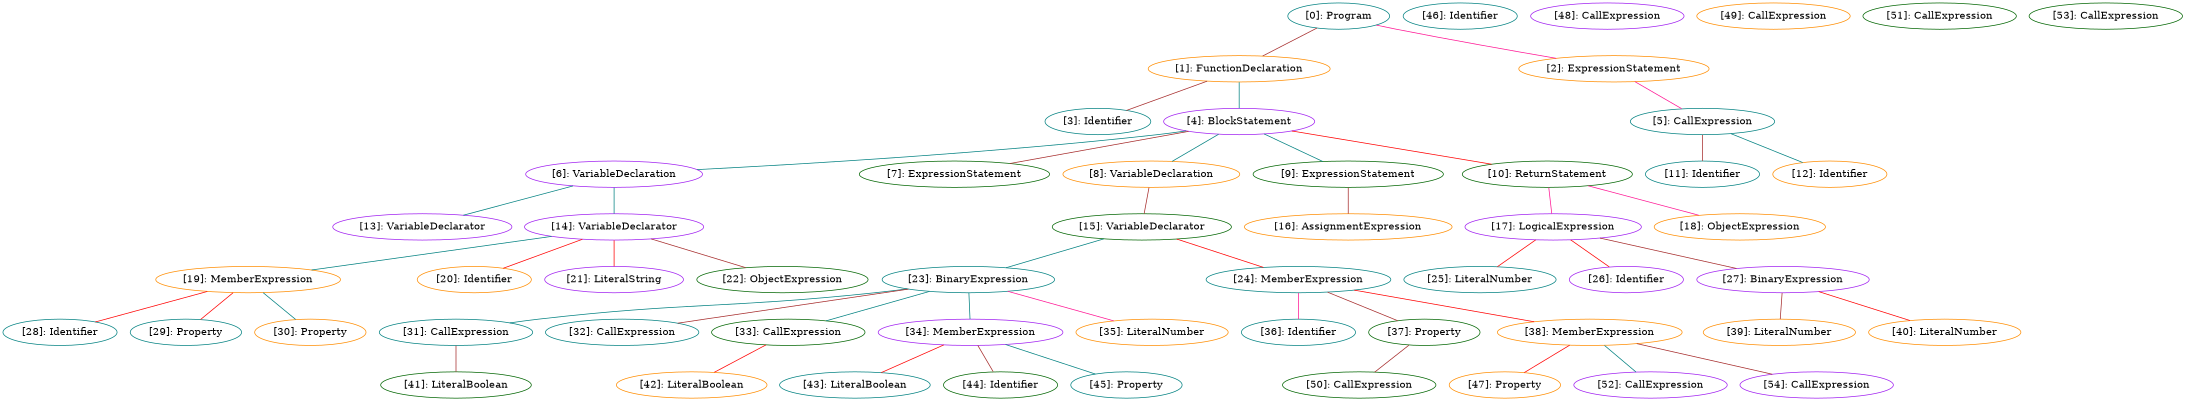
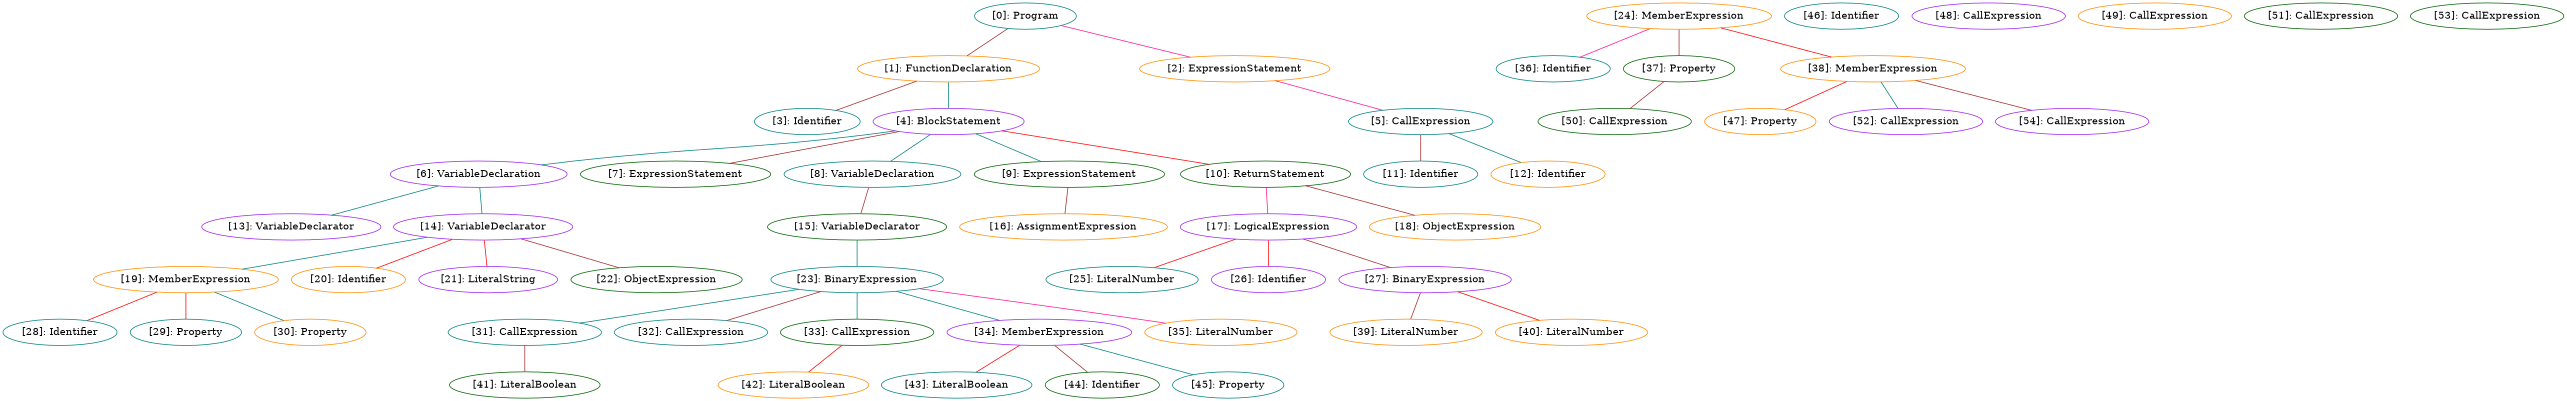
(1151, 174) -> (872, 174)
(1643, 201) -> (1360, 201)
(1220, 253) -> none
(1298, 280) -> (1679, 16)
